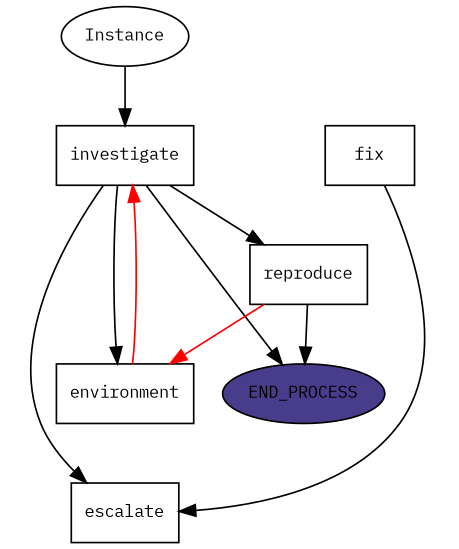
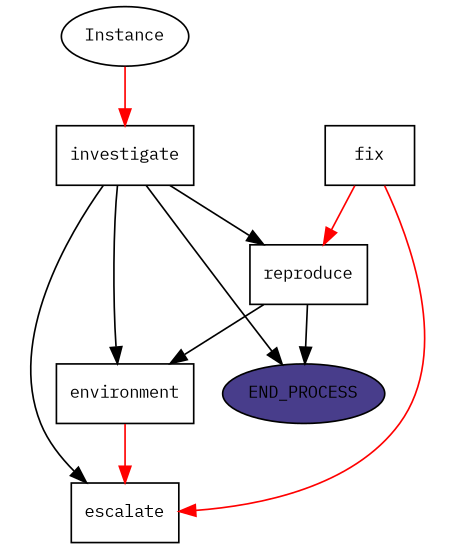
(125, 88) -> (125, 88)
none -> (343, 208)
(136, 283) -> (125, 445)
(224, 329) -> (224, 329)
(405, 414) -> (405, 414)
